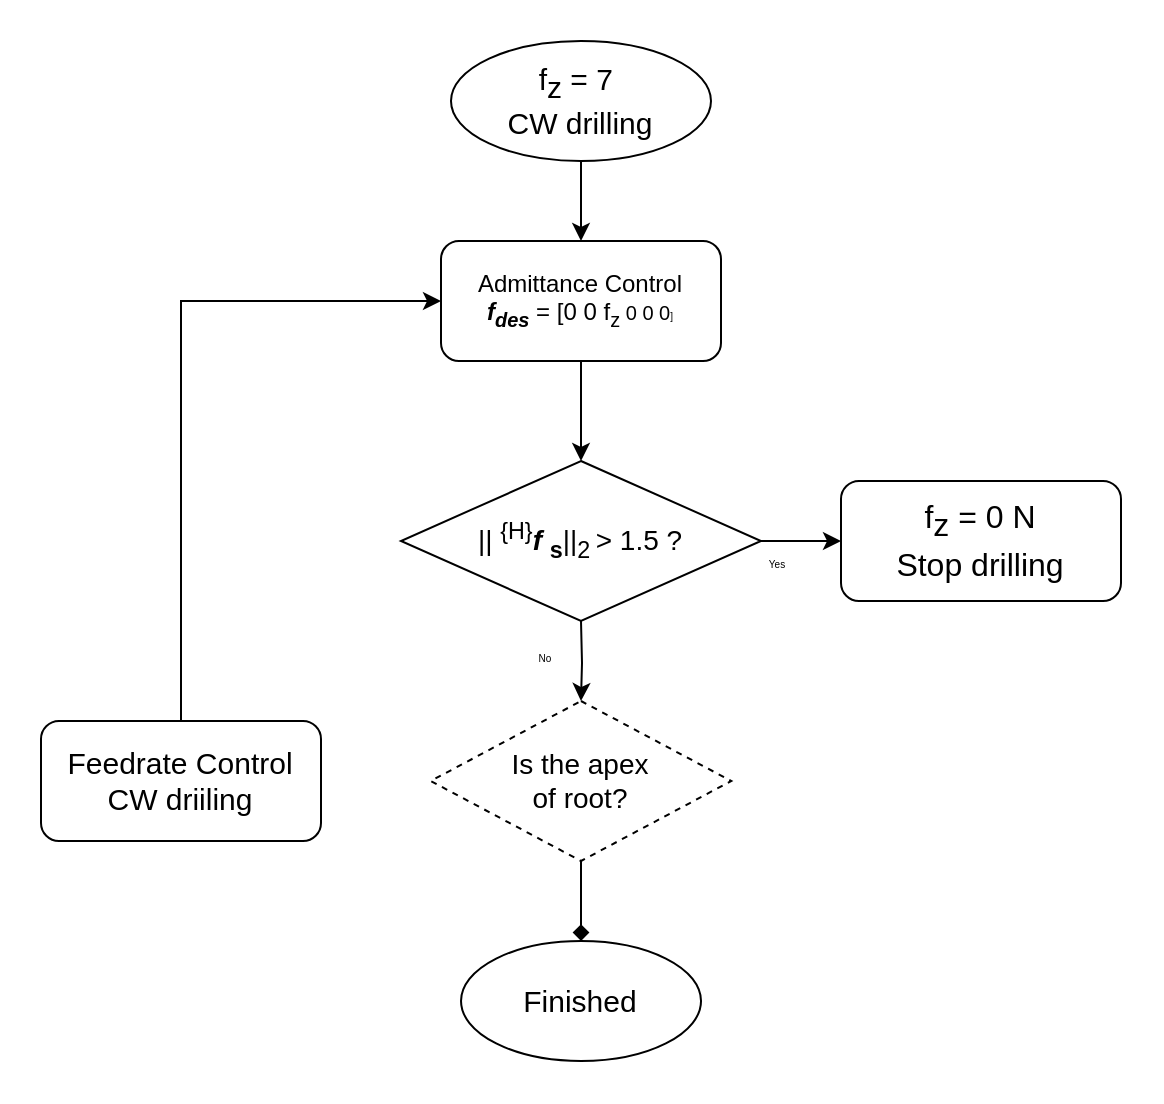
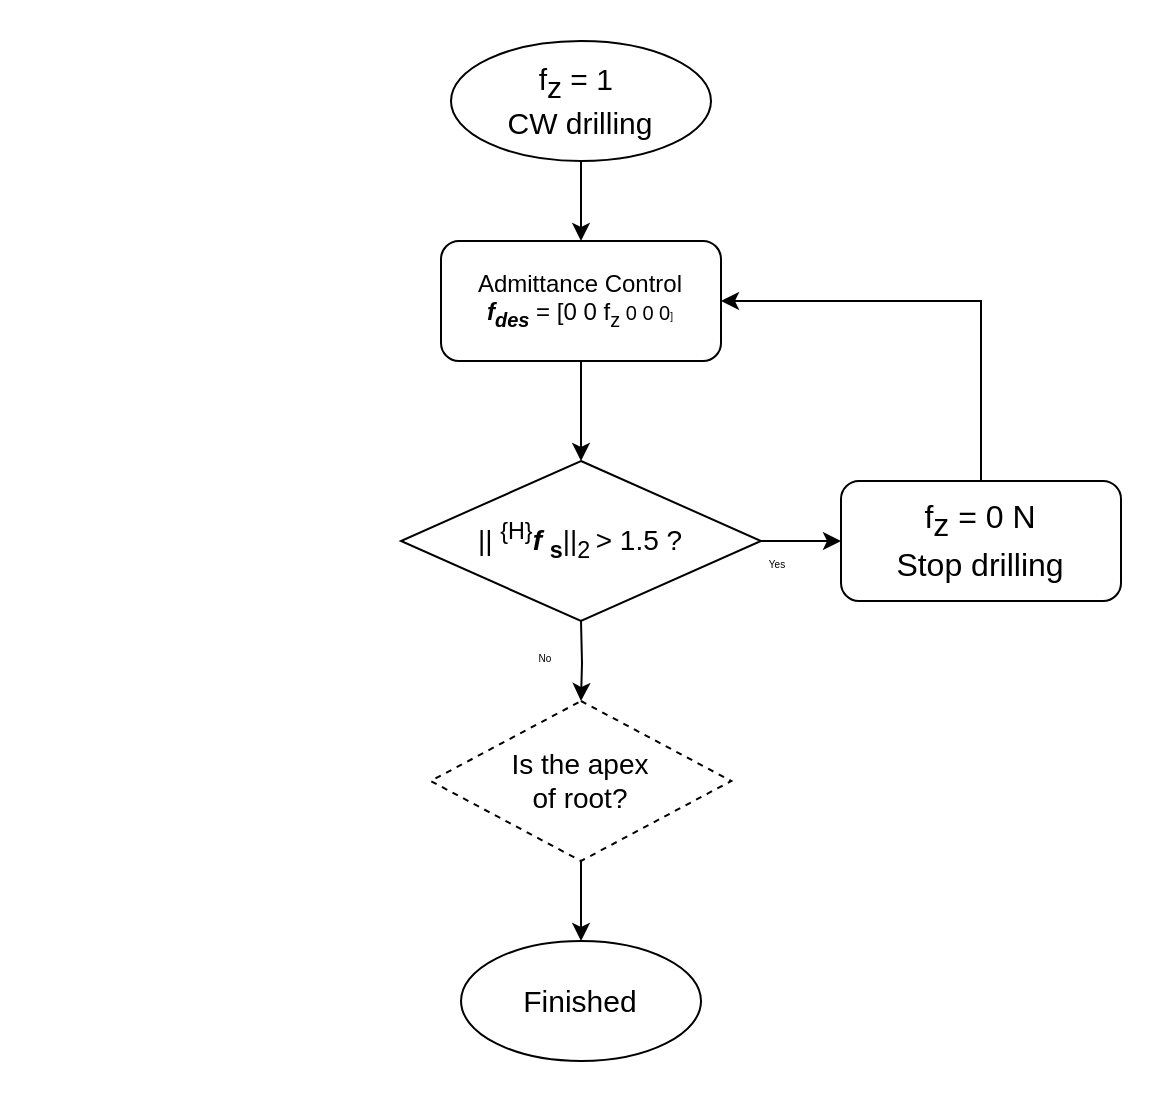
(581, 101) -> (581, 101)
none -> (948, 301)
(181, 388) -> none
(181, 781) -> none
(581, 925) -> (581, 926)
